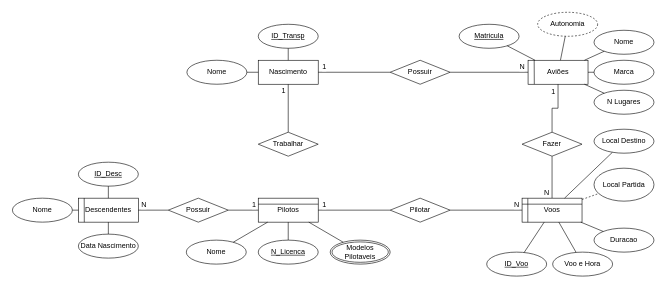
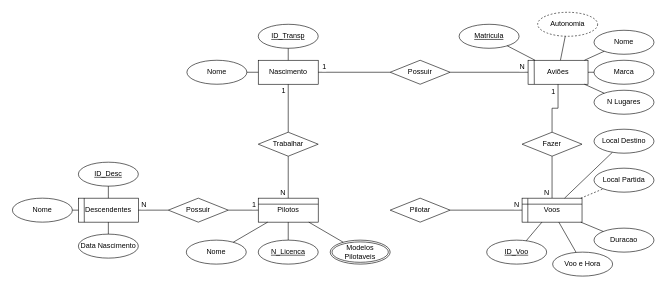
none -> (288, 177)
(624, 185) -> (624, 180)
(354, 210) -> none
(517, 264) -> (517, 252)
